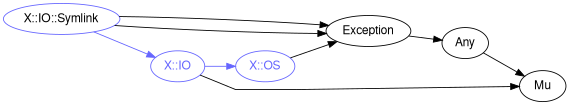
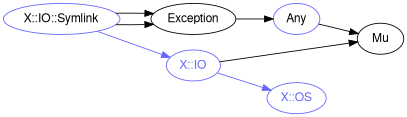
(465, 43) -> (297, 19)
(310, 51) -> none
